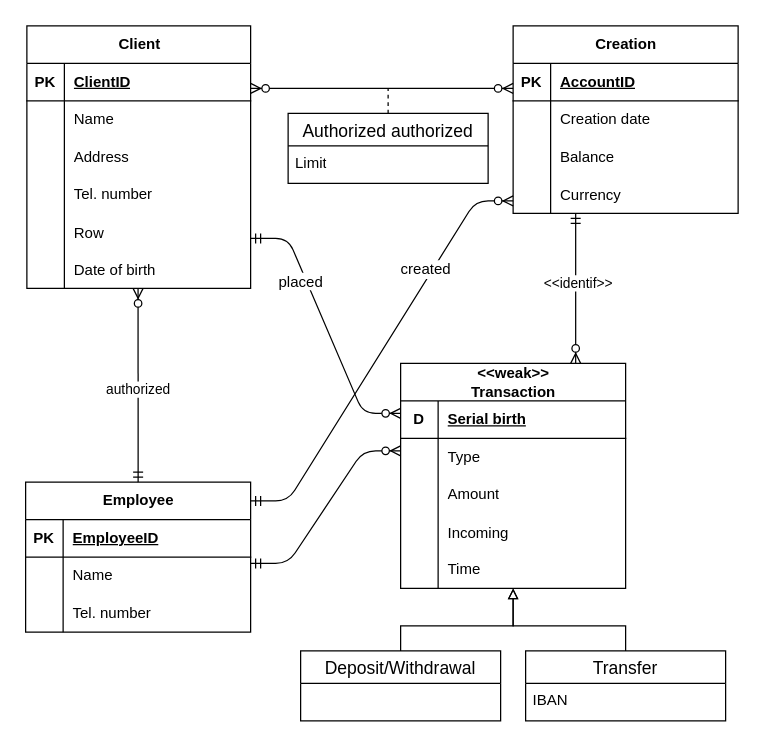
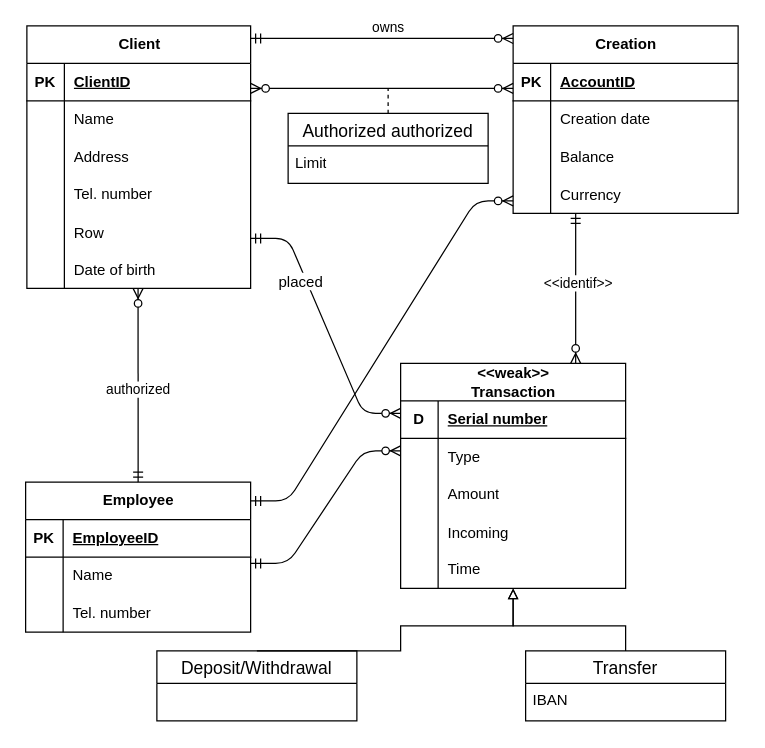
none -> (382, 38)
(426, 269) -> none
(491, 419) -> (497, 419)
(401, 686) -> (257, 686)
